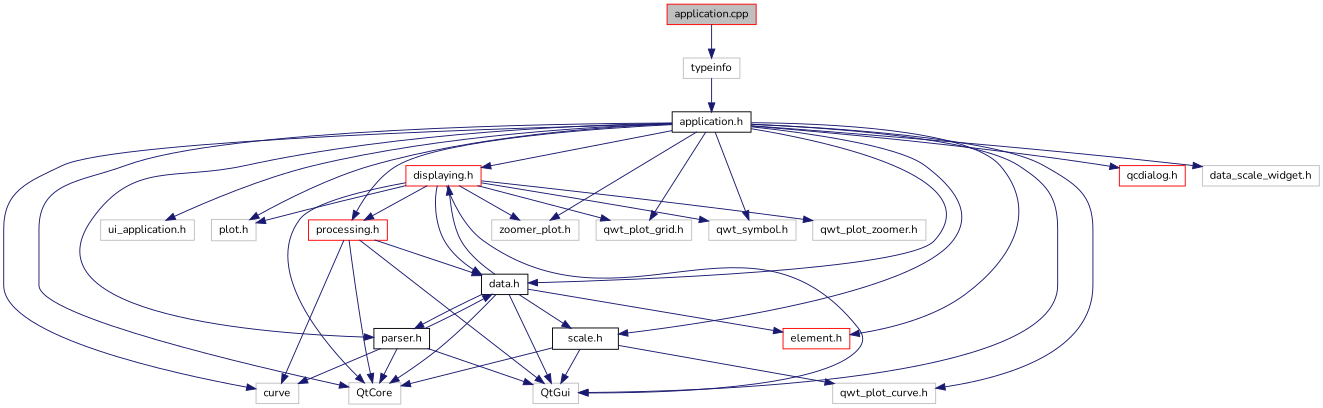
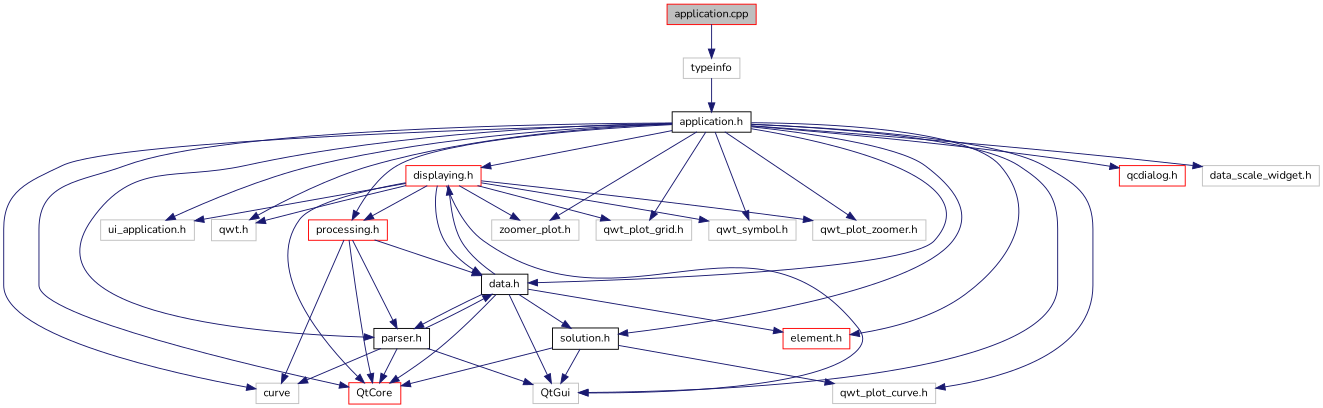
none -> (786, 173)
none -> (305, 201)
(234, 230) -> (234, 230)
(444, 305) -> (373, 280)
(585, 339) -> (585, 339)
(375, 393) -> (375, 393)
